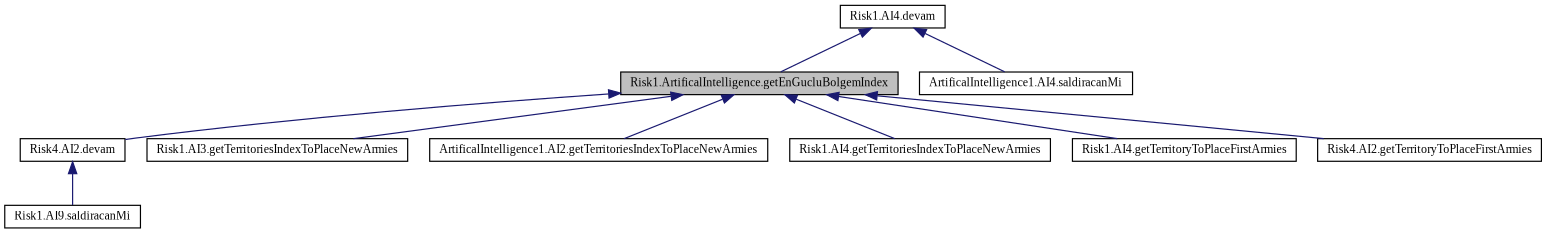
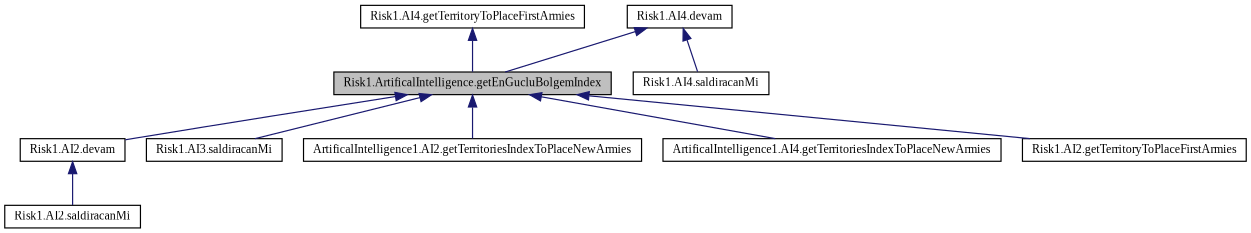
(1026, 83) -> (701, 83)
(978, 118) -> (473, 56)
(73, 150) -> (73, 150)
(277, 150) -> (214, 150)
(920, 150) -> (832, 150)
(1430, 150) -> (1134, 150)
(73, 217) -> (73, 217)
